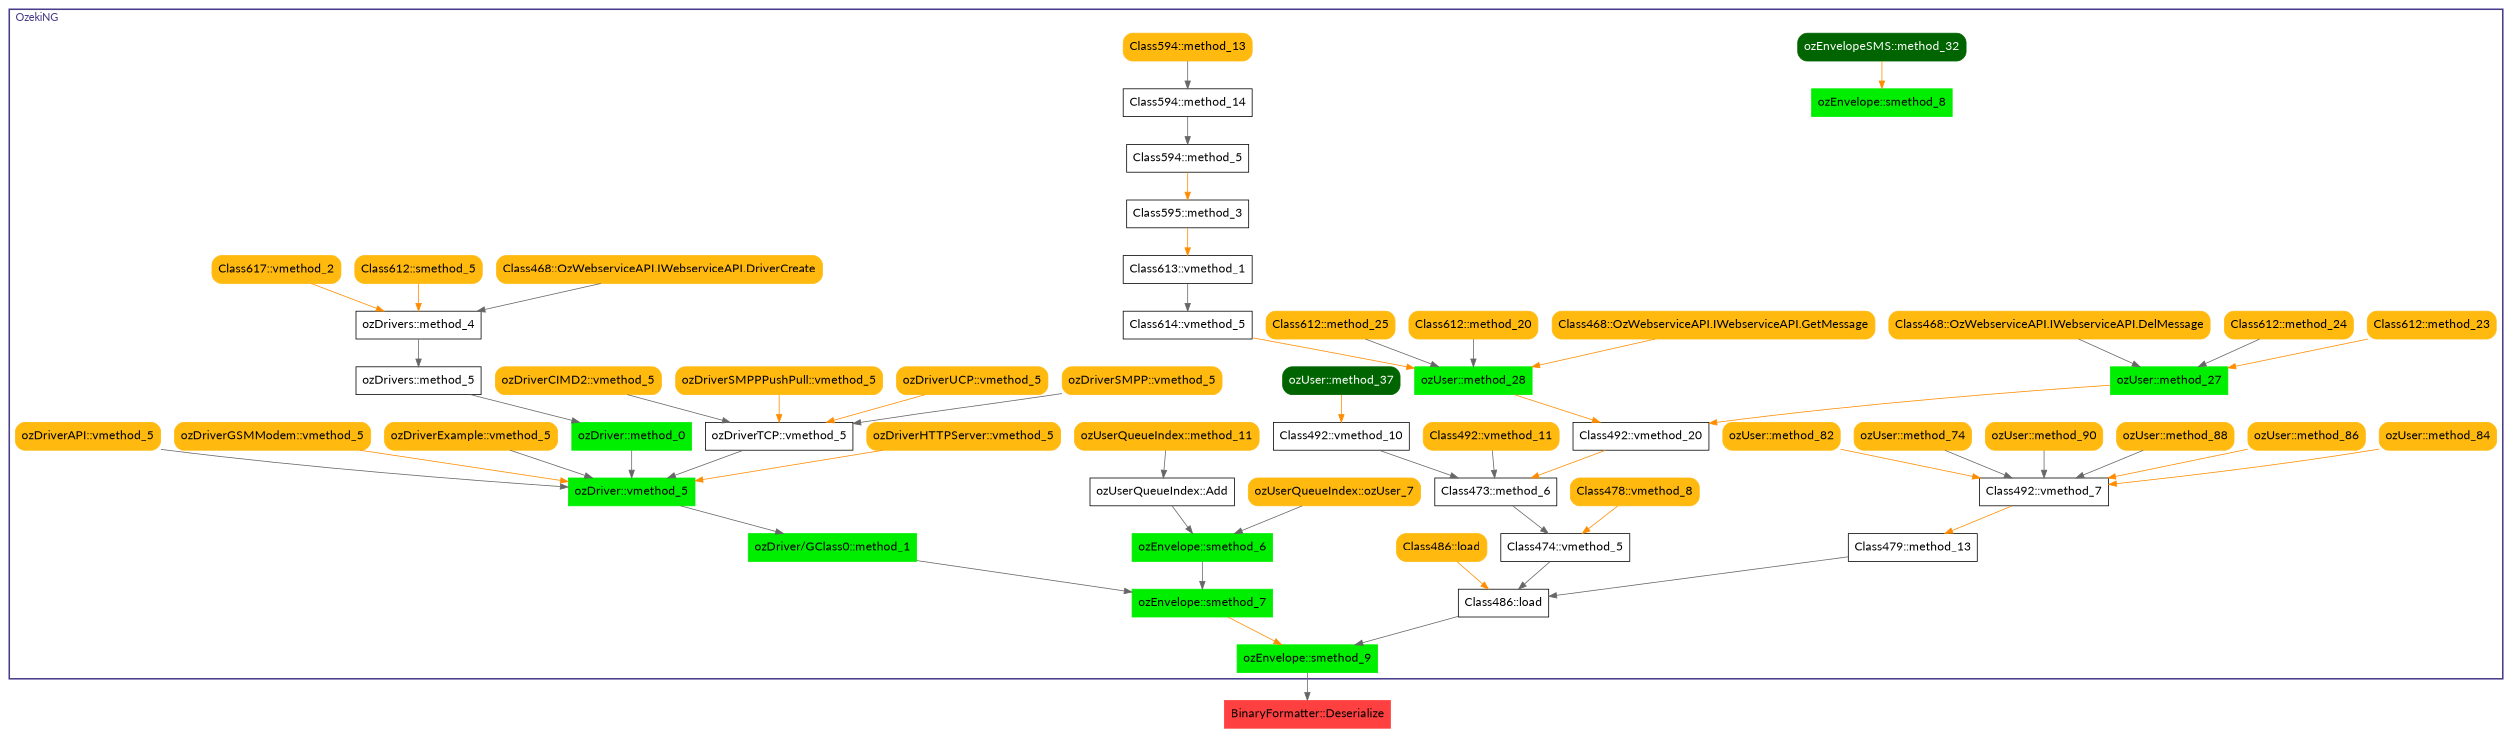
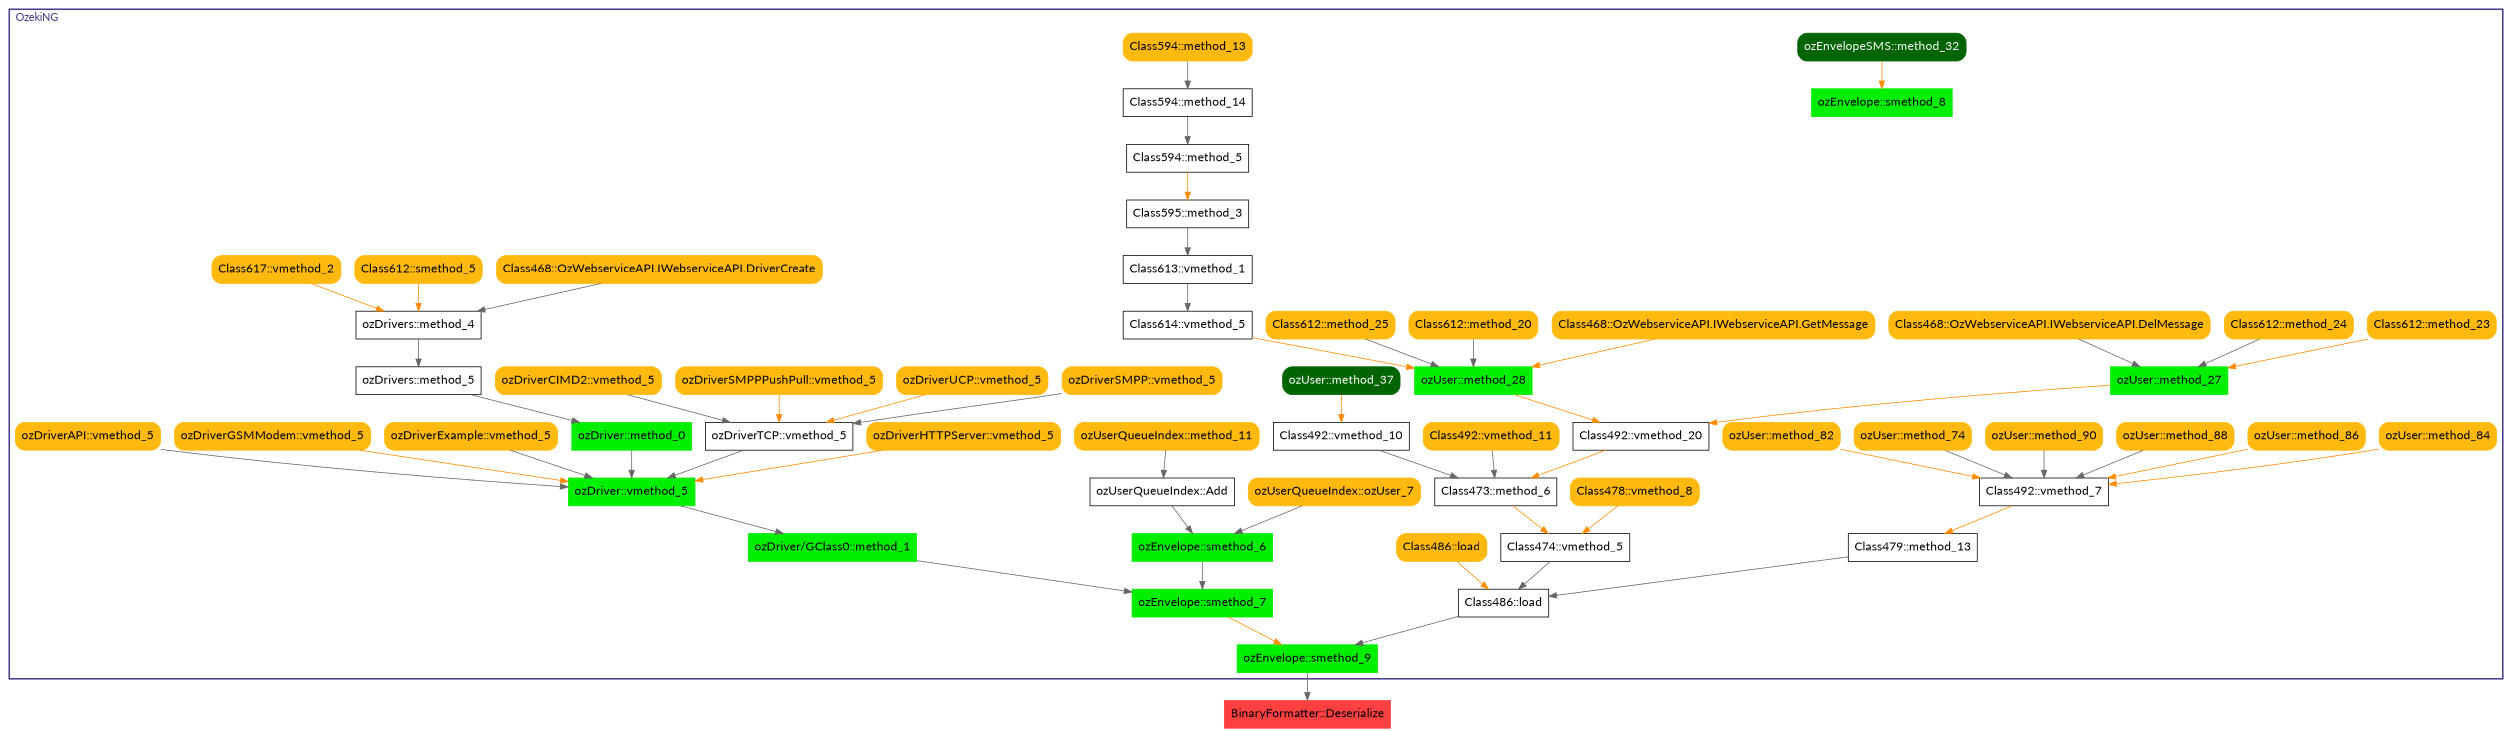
(1188, 238) -> (1188, 238)
(1527, 517) -> (1527, 517)
